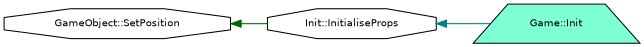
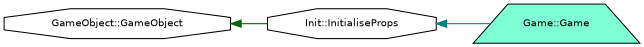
(117, 24) -> (117, 24)
(557, 24) -> (557, 24)
